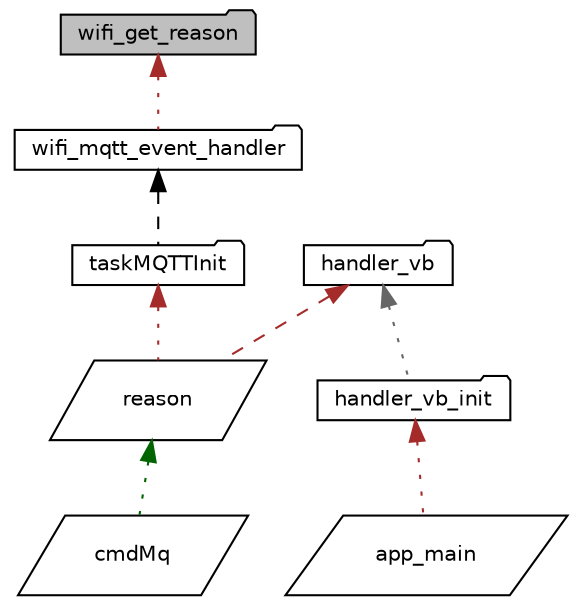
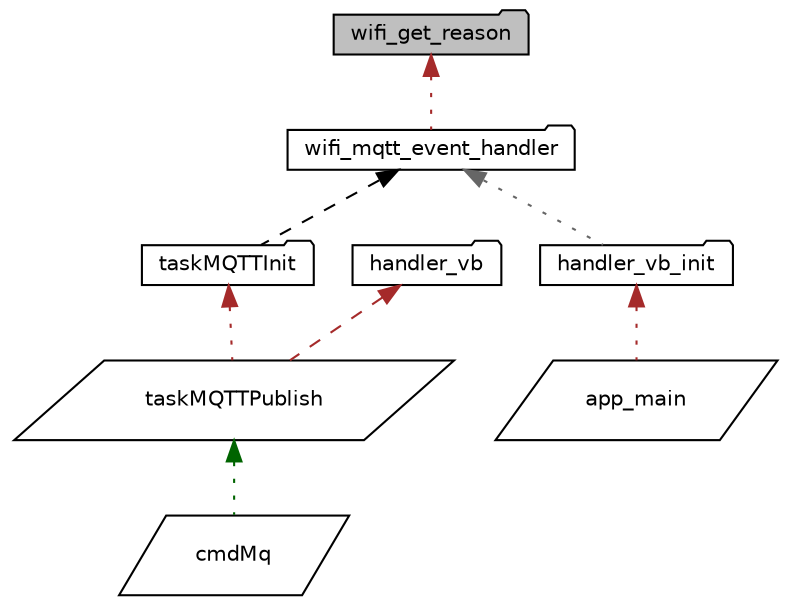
(399, 343) -> (543, 213)
(158, 400) -> (234, 400)
